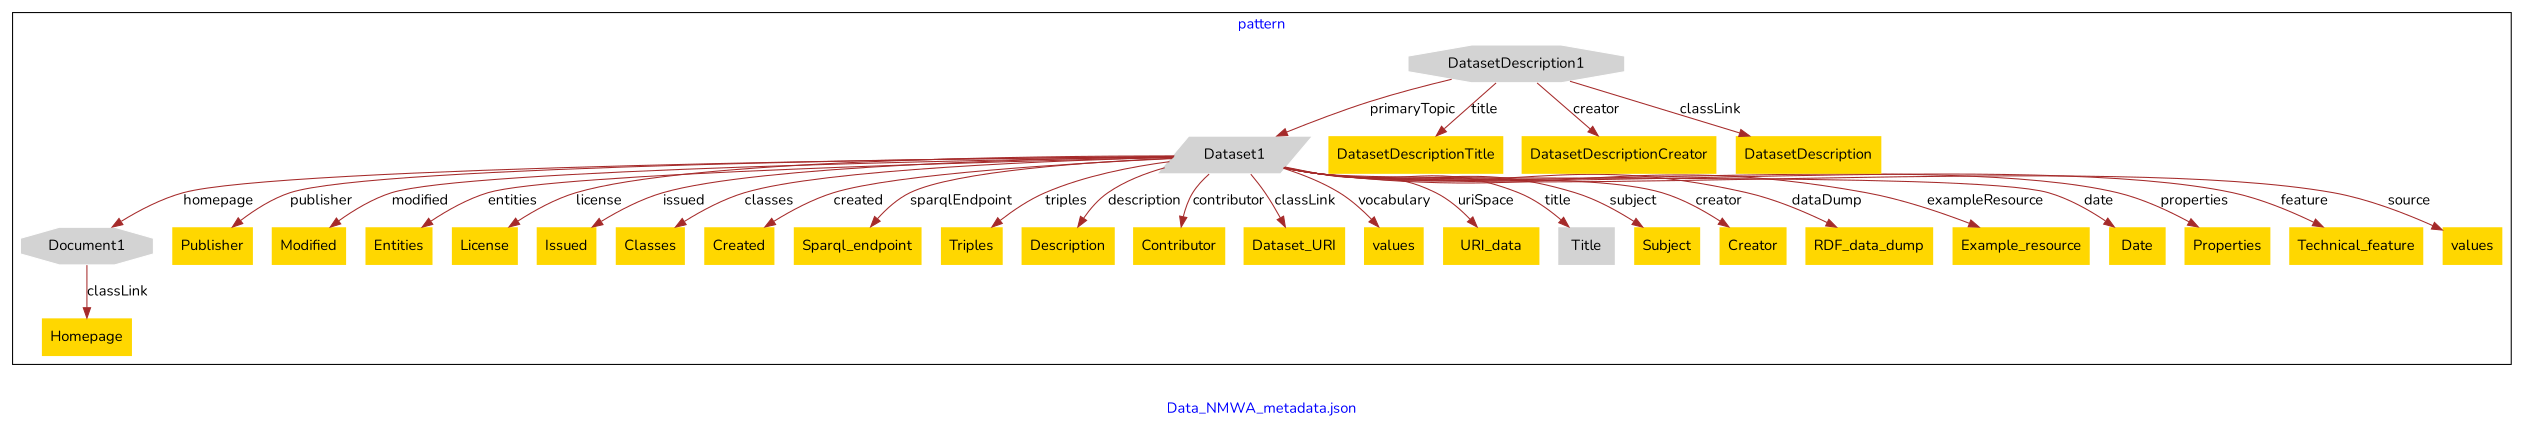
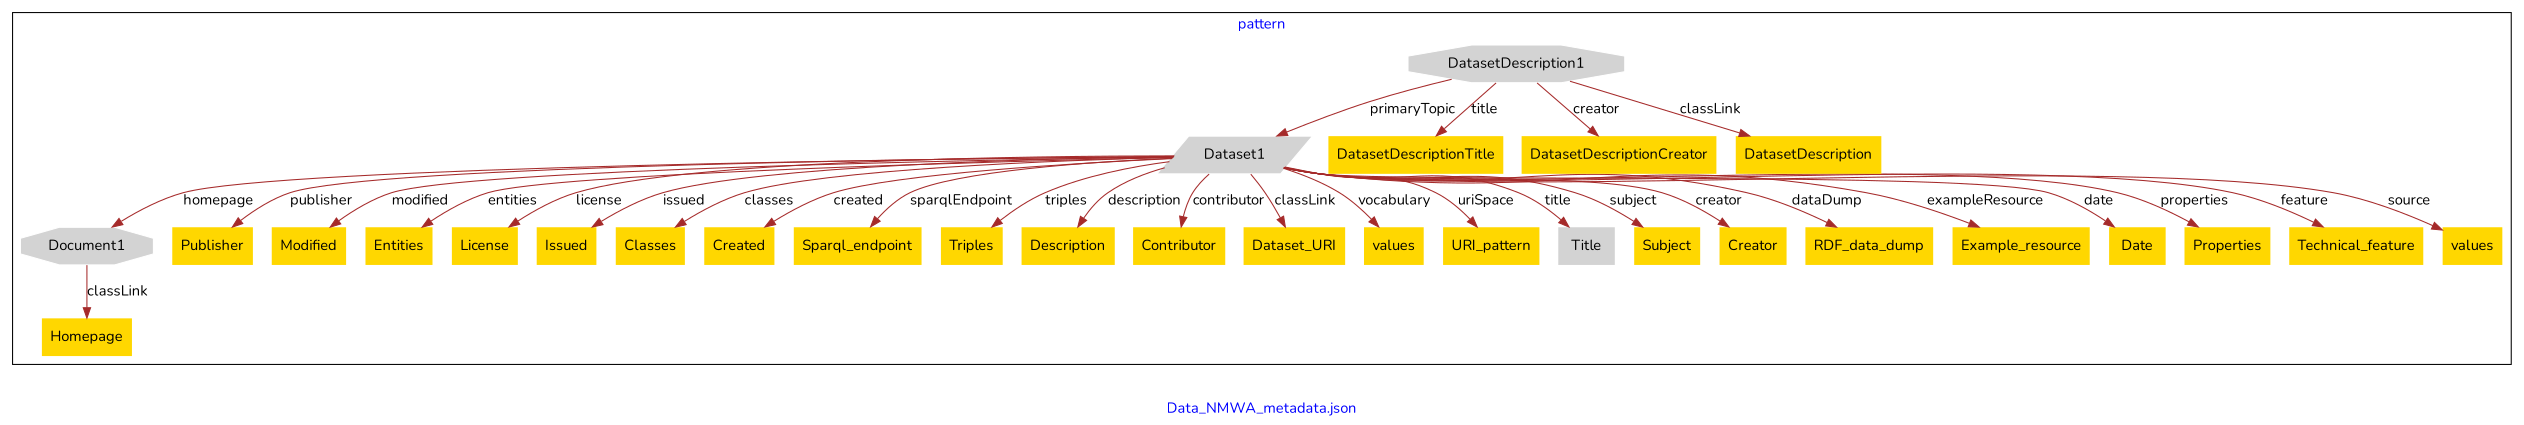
(1491, 246) -> (1491, 246)
